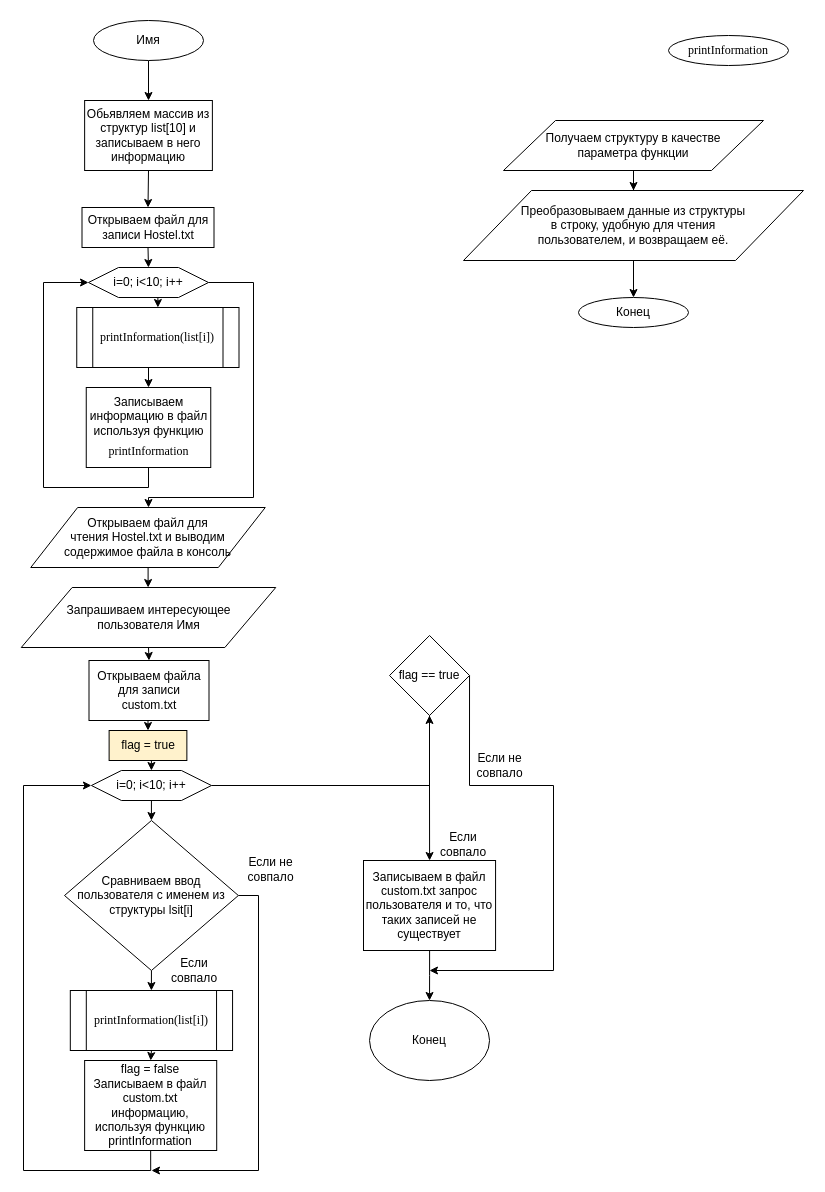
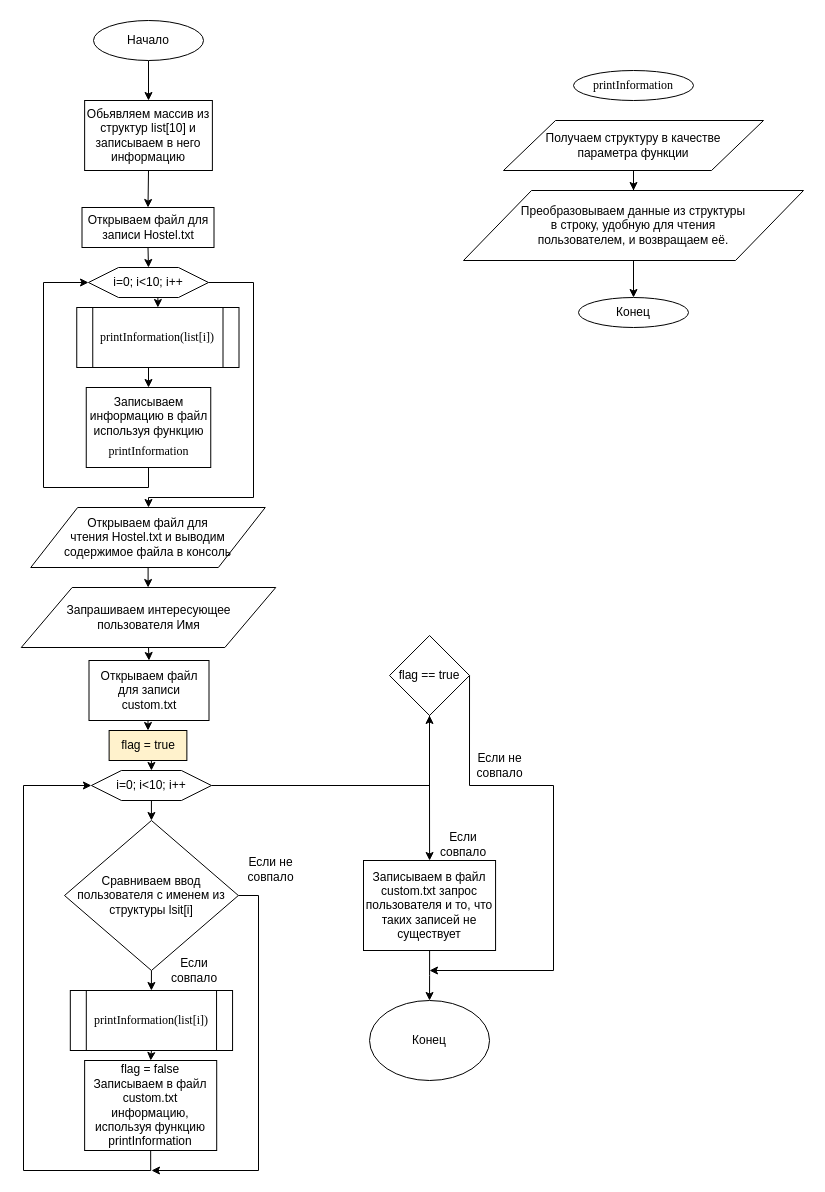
(149, 41) -> (149, 41)
(729, 51) -> (634, 86)
(150, 691) -> (150, 691)
